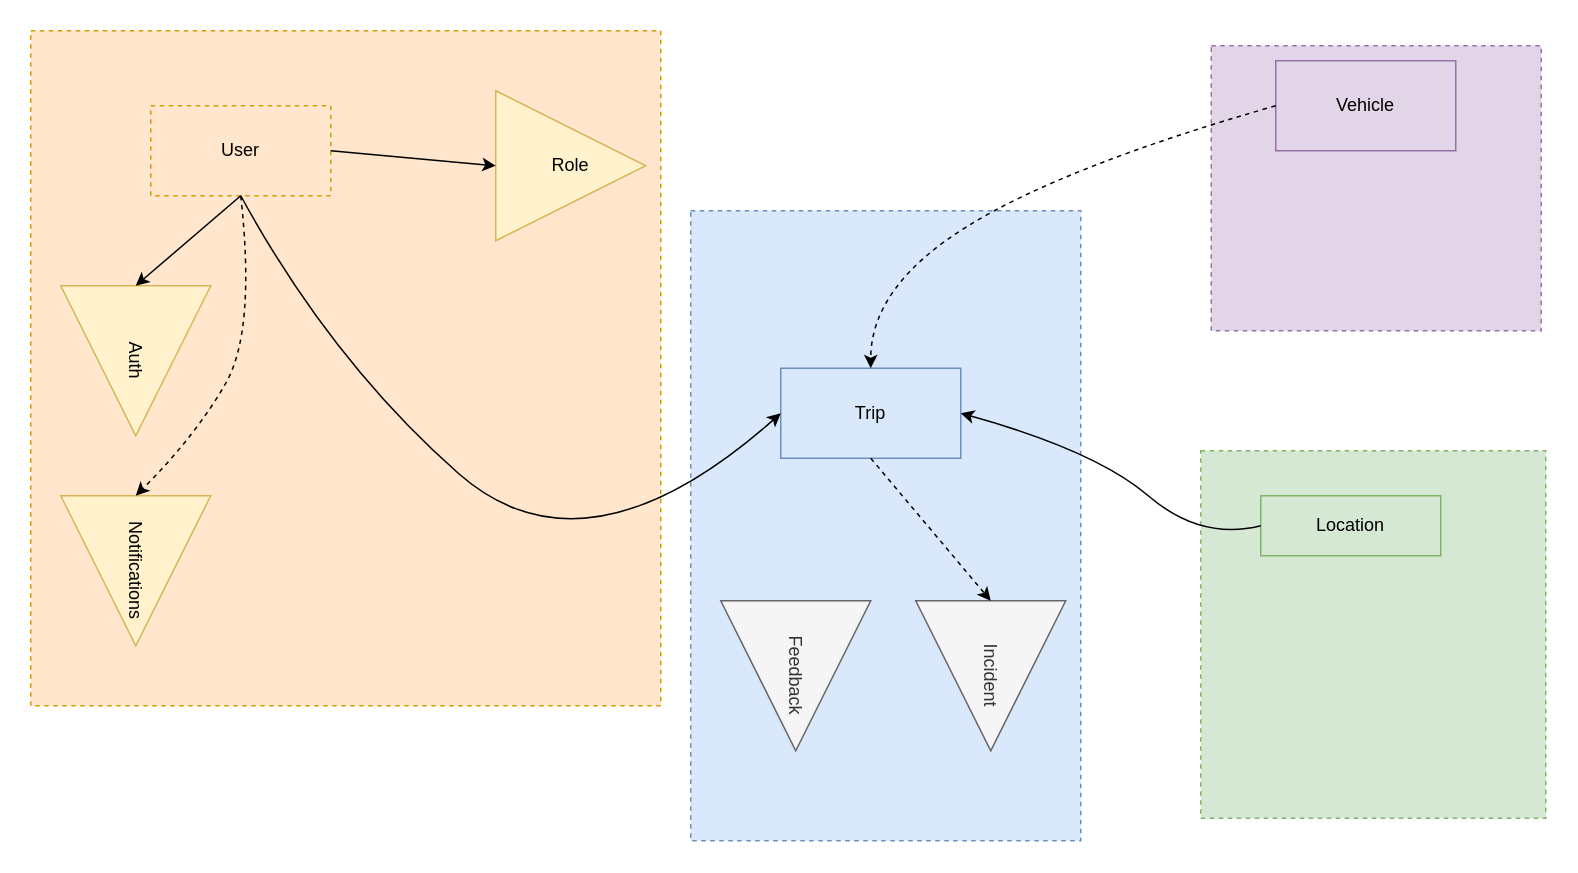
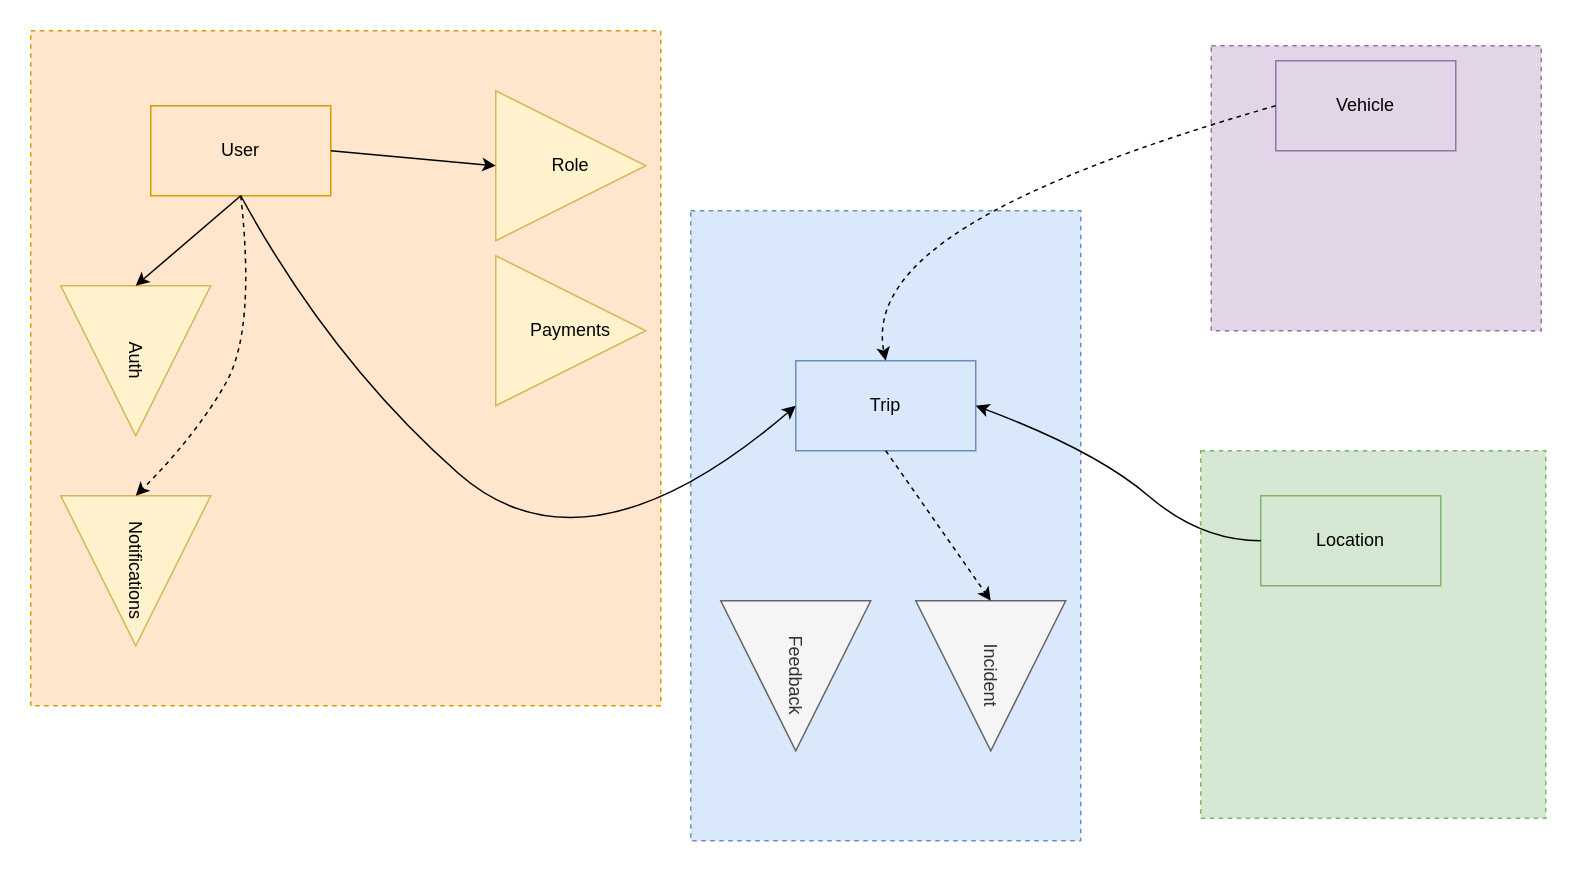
(241, 151) -> (241, 151)
none -> (571, 331)
(871, 413) -> (886, 406)
(1351, 526) -> (1351, 541)
